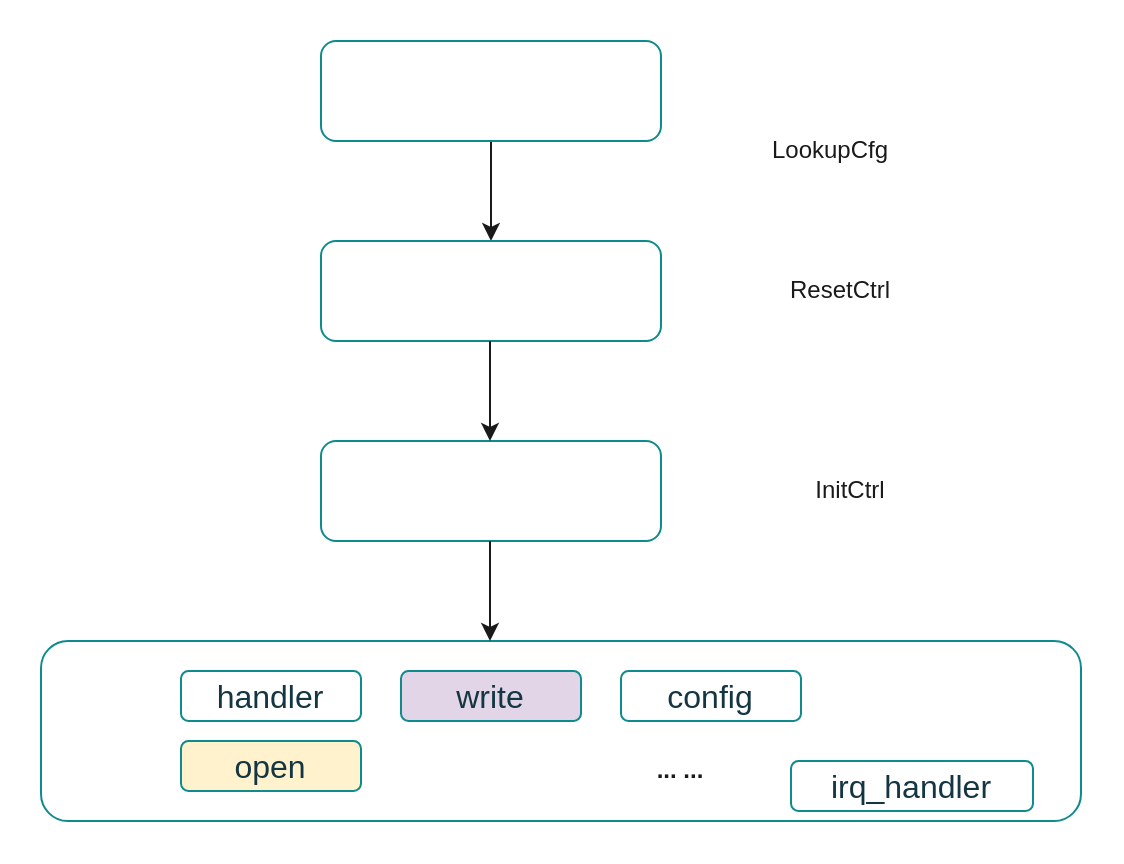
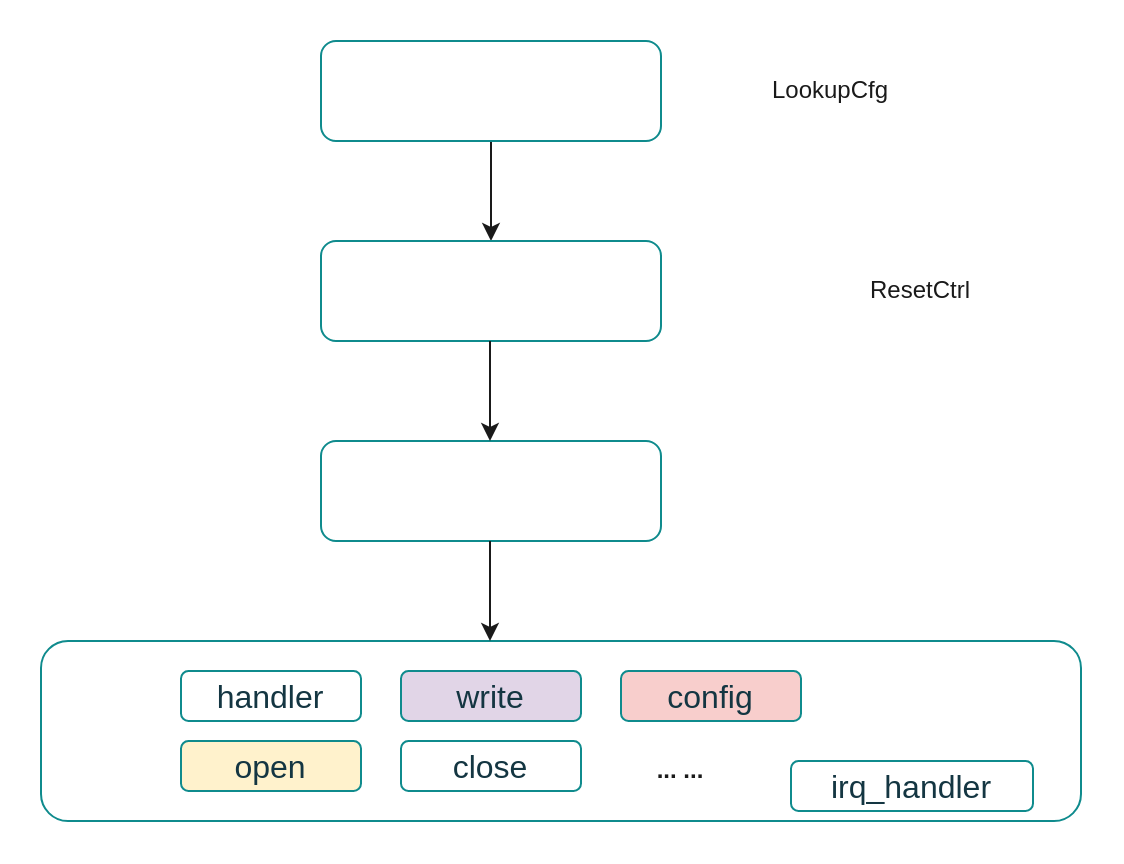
(831, 151) -> (831, 91)
(841, 291) -> (921, 291)
(851, 491) -> none
(711, 696) -> (711, 696)
none -> (491, 766)
